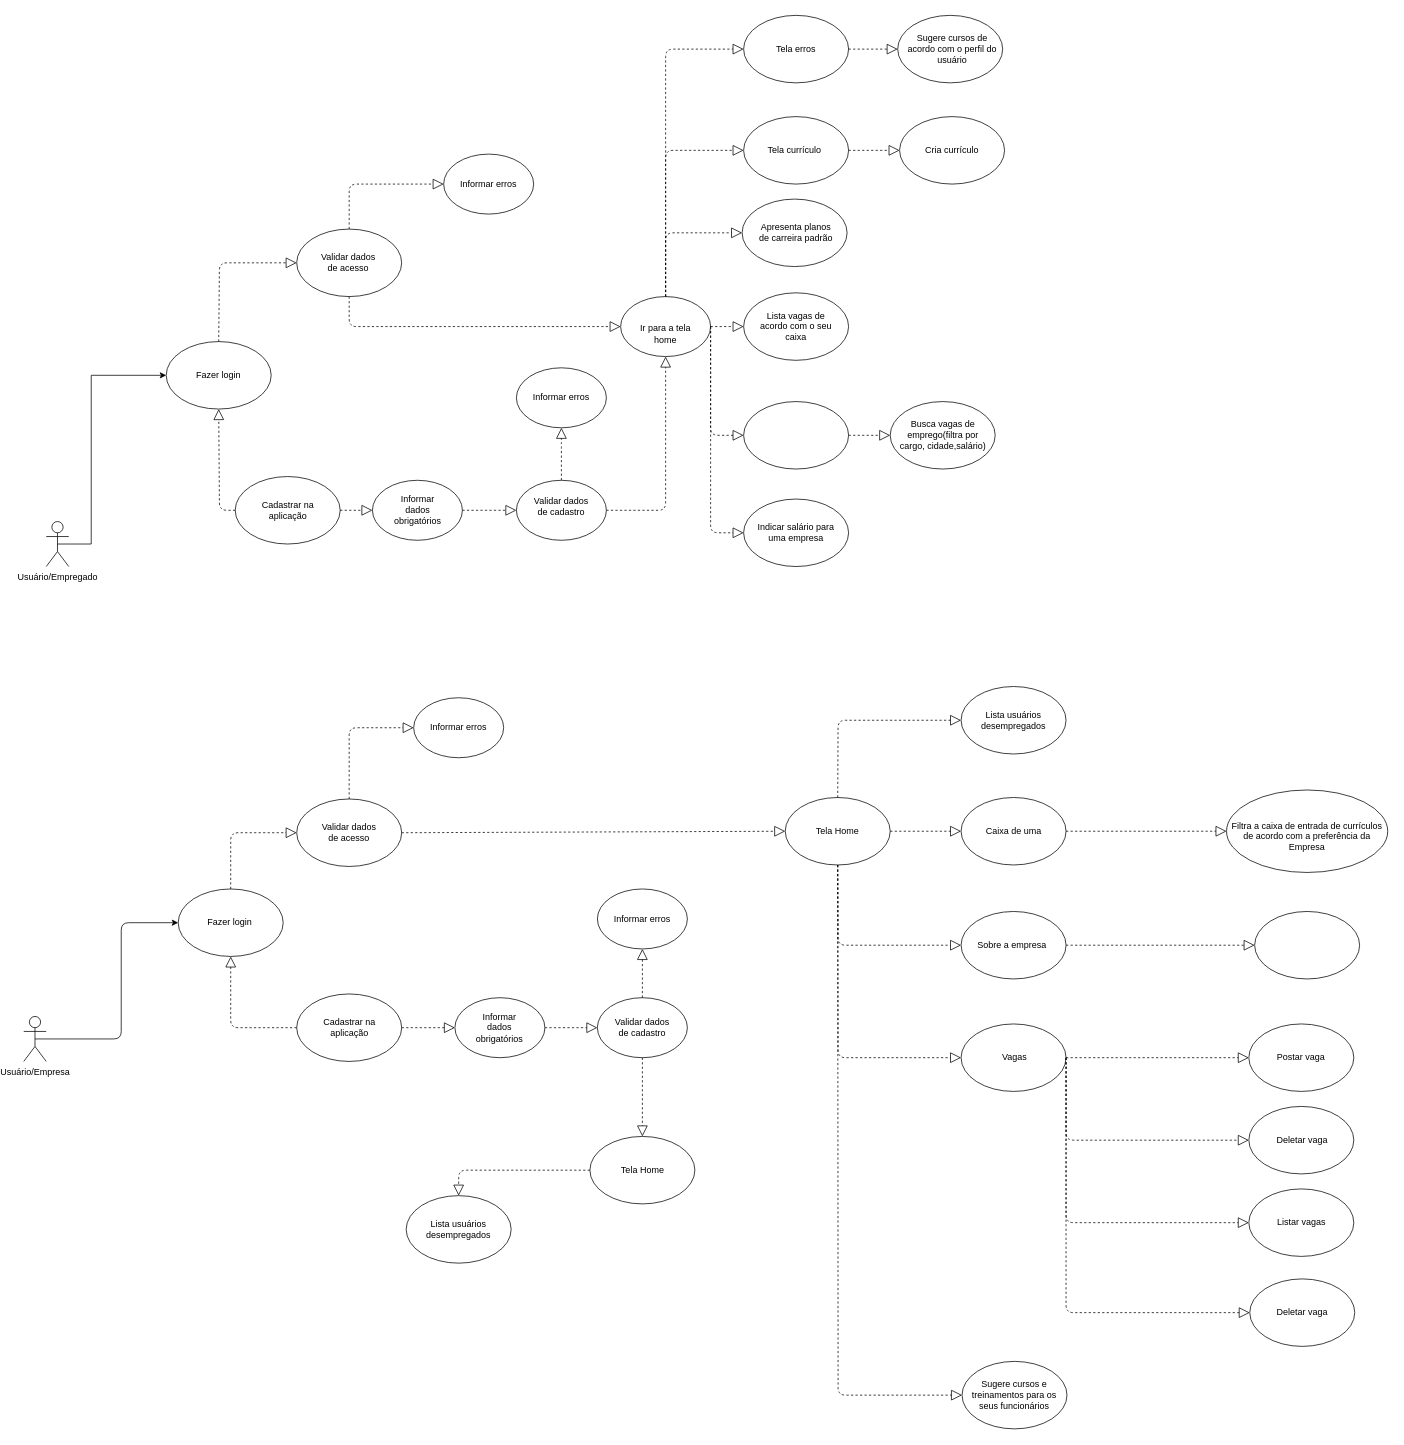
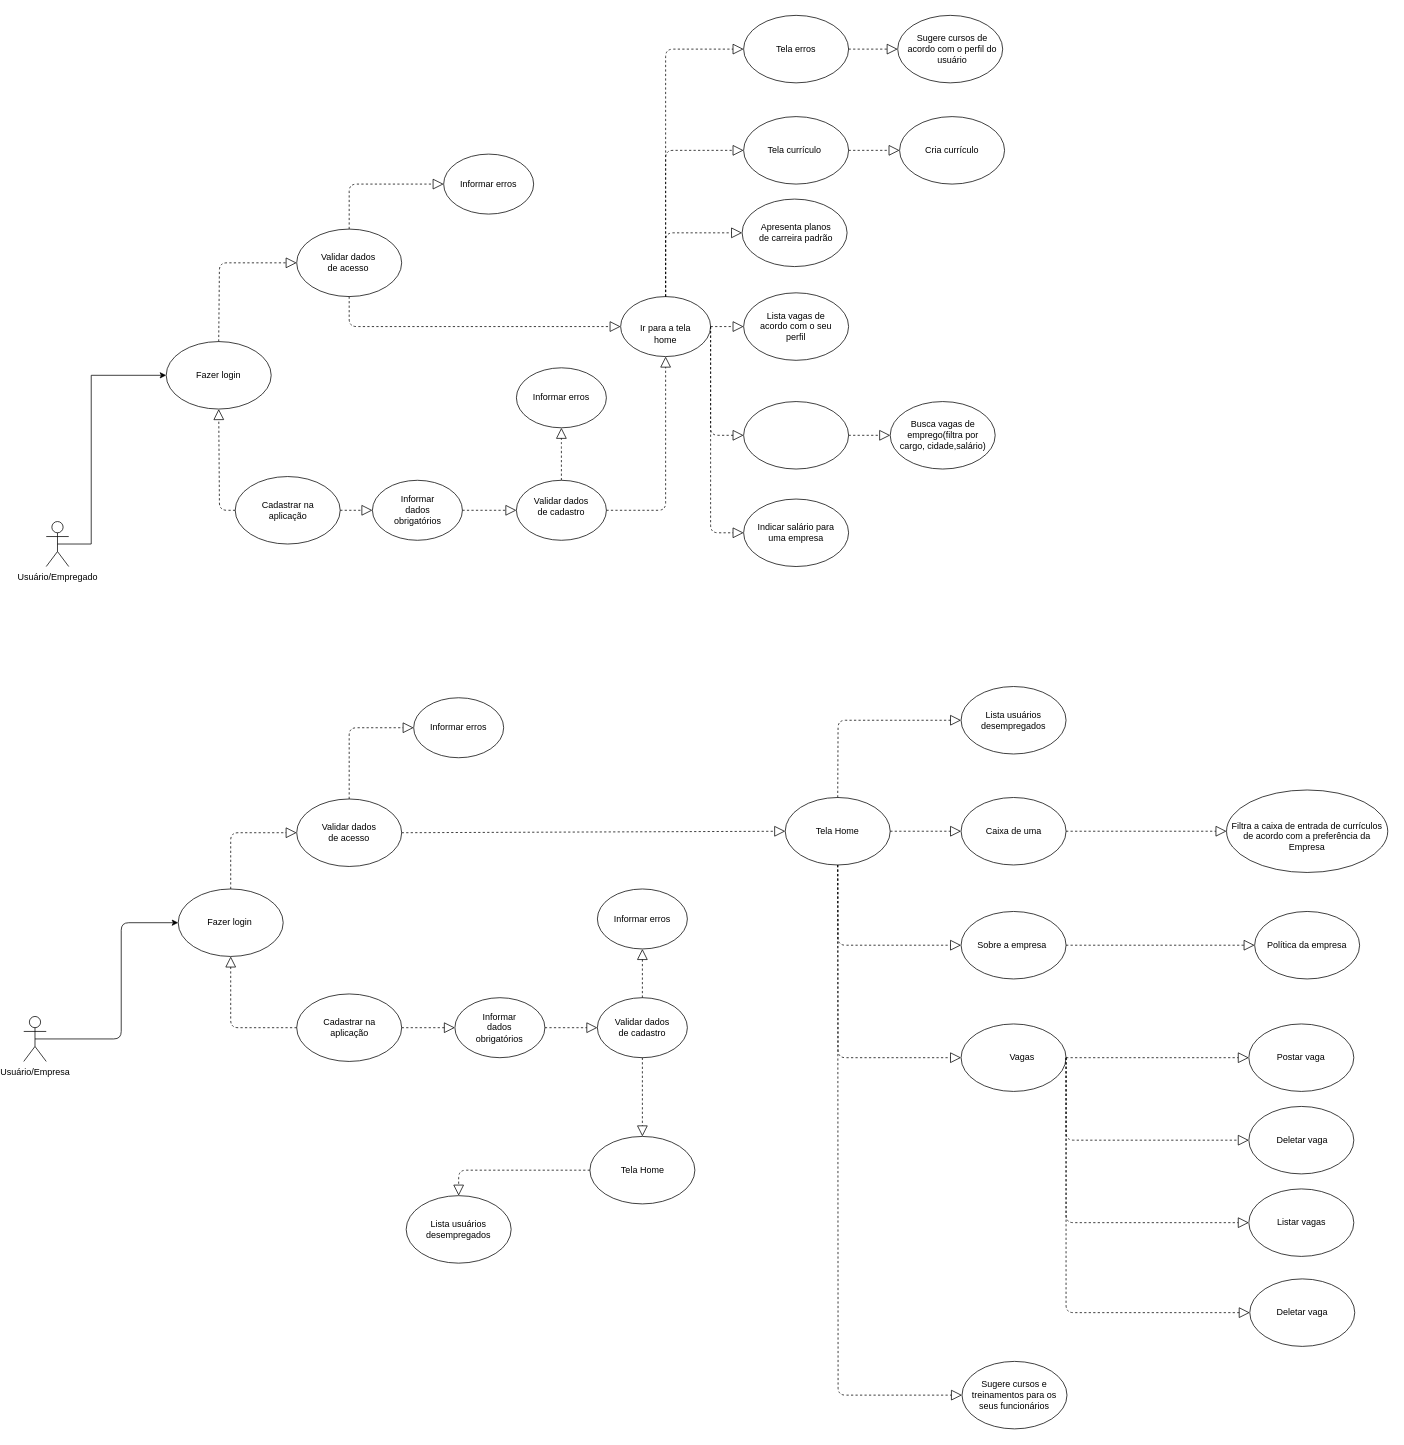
(796, 327) -> (796, 327)
none -> (1307, 945)
(1015, 1058) -> (1022, 1058)
